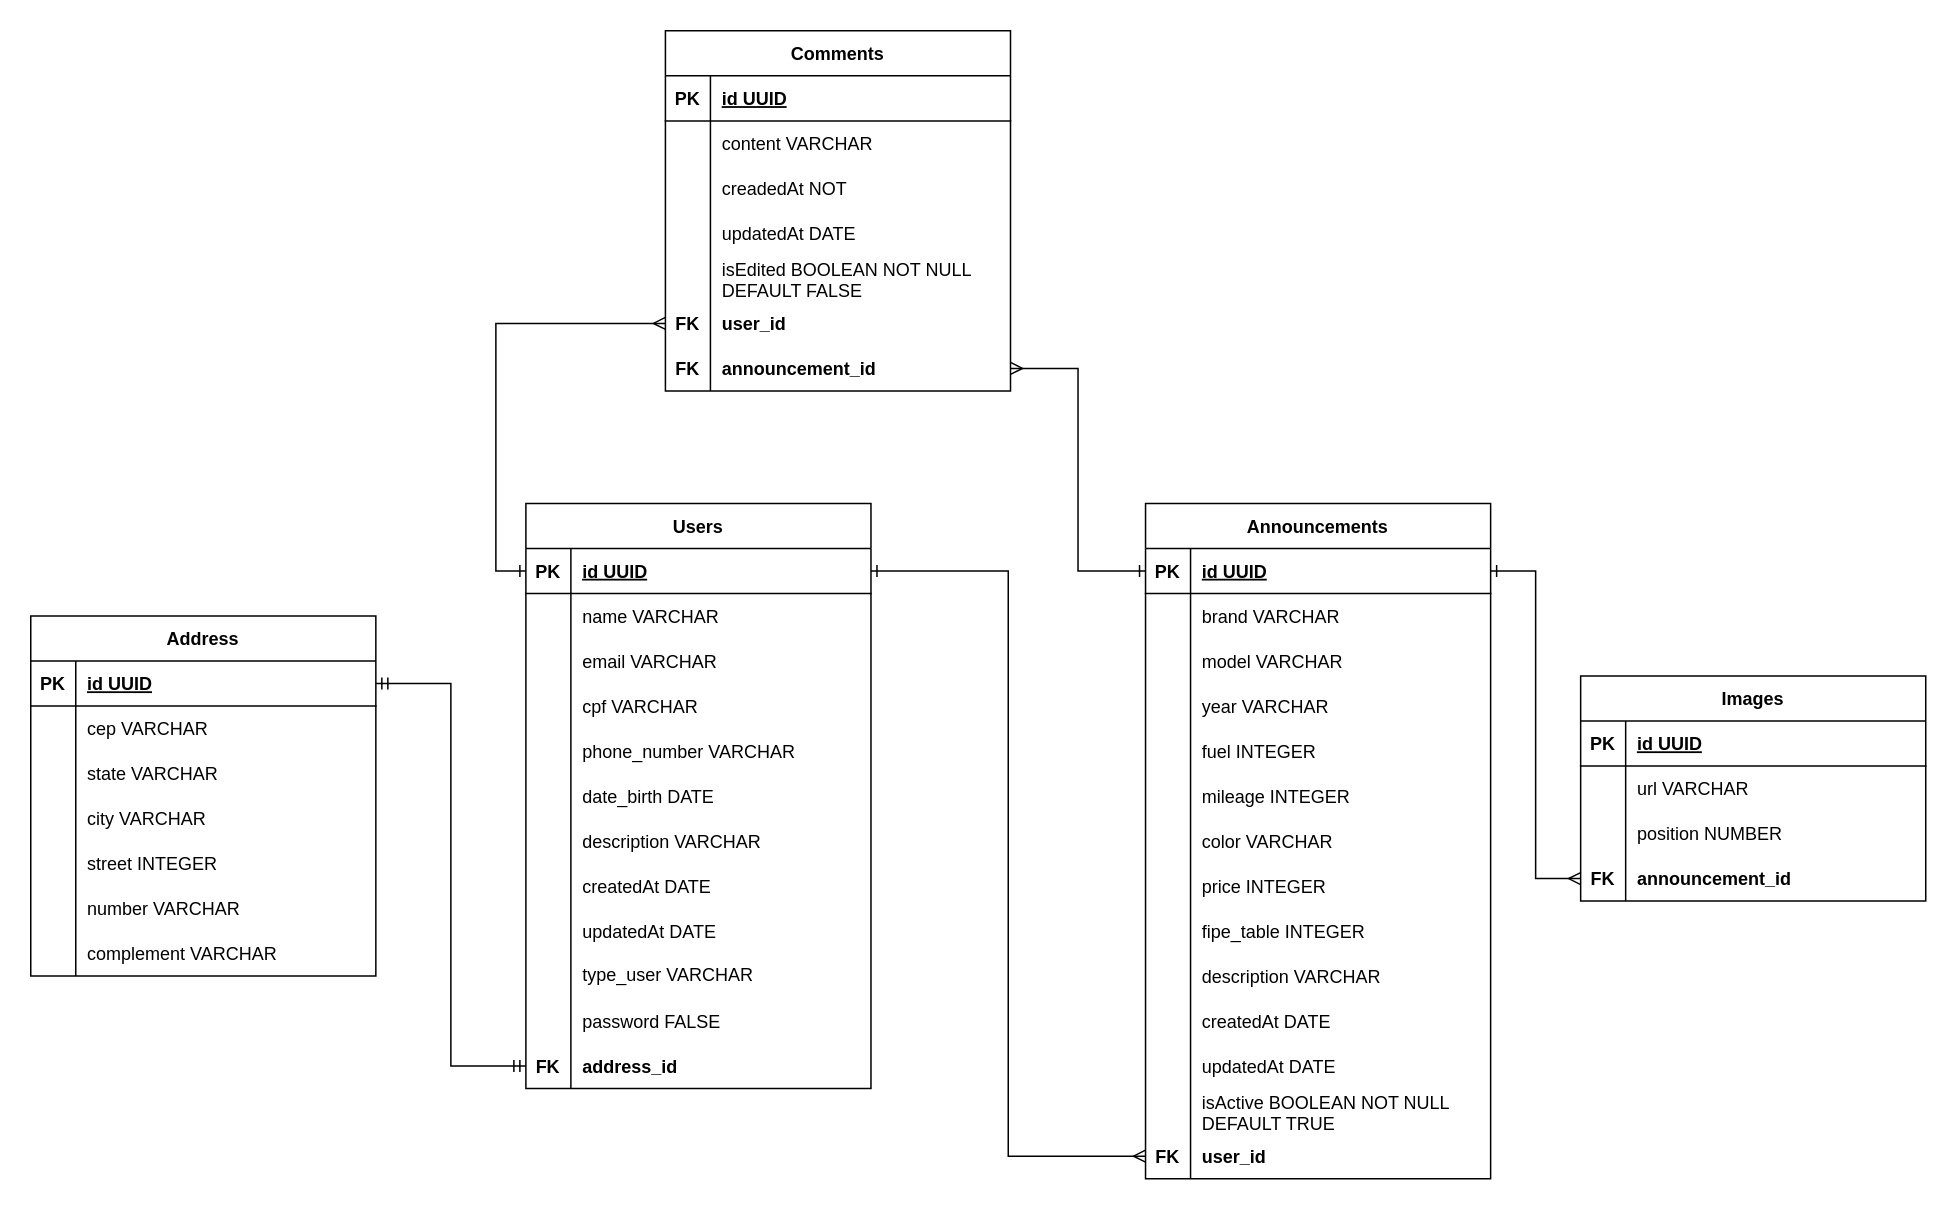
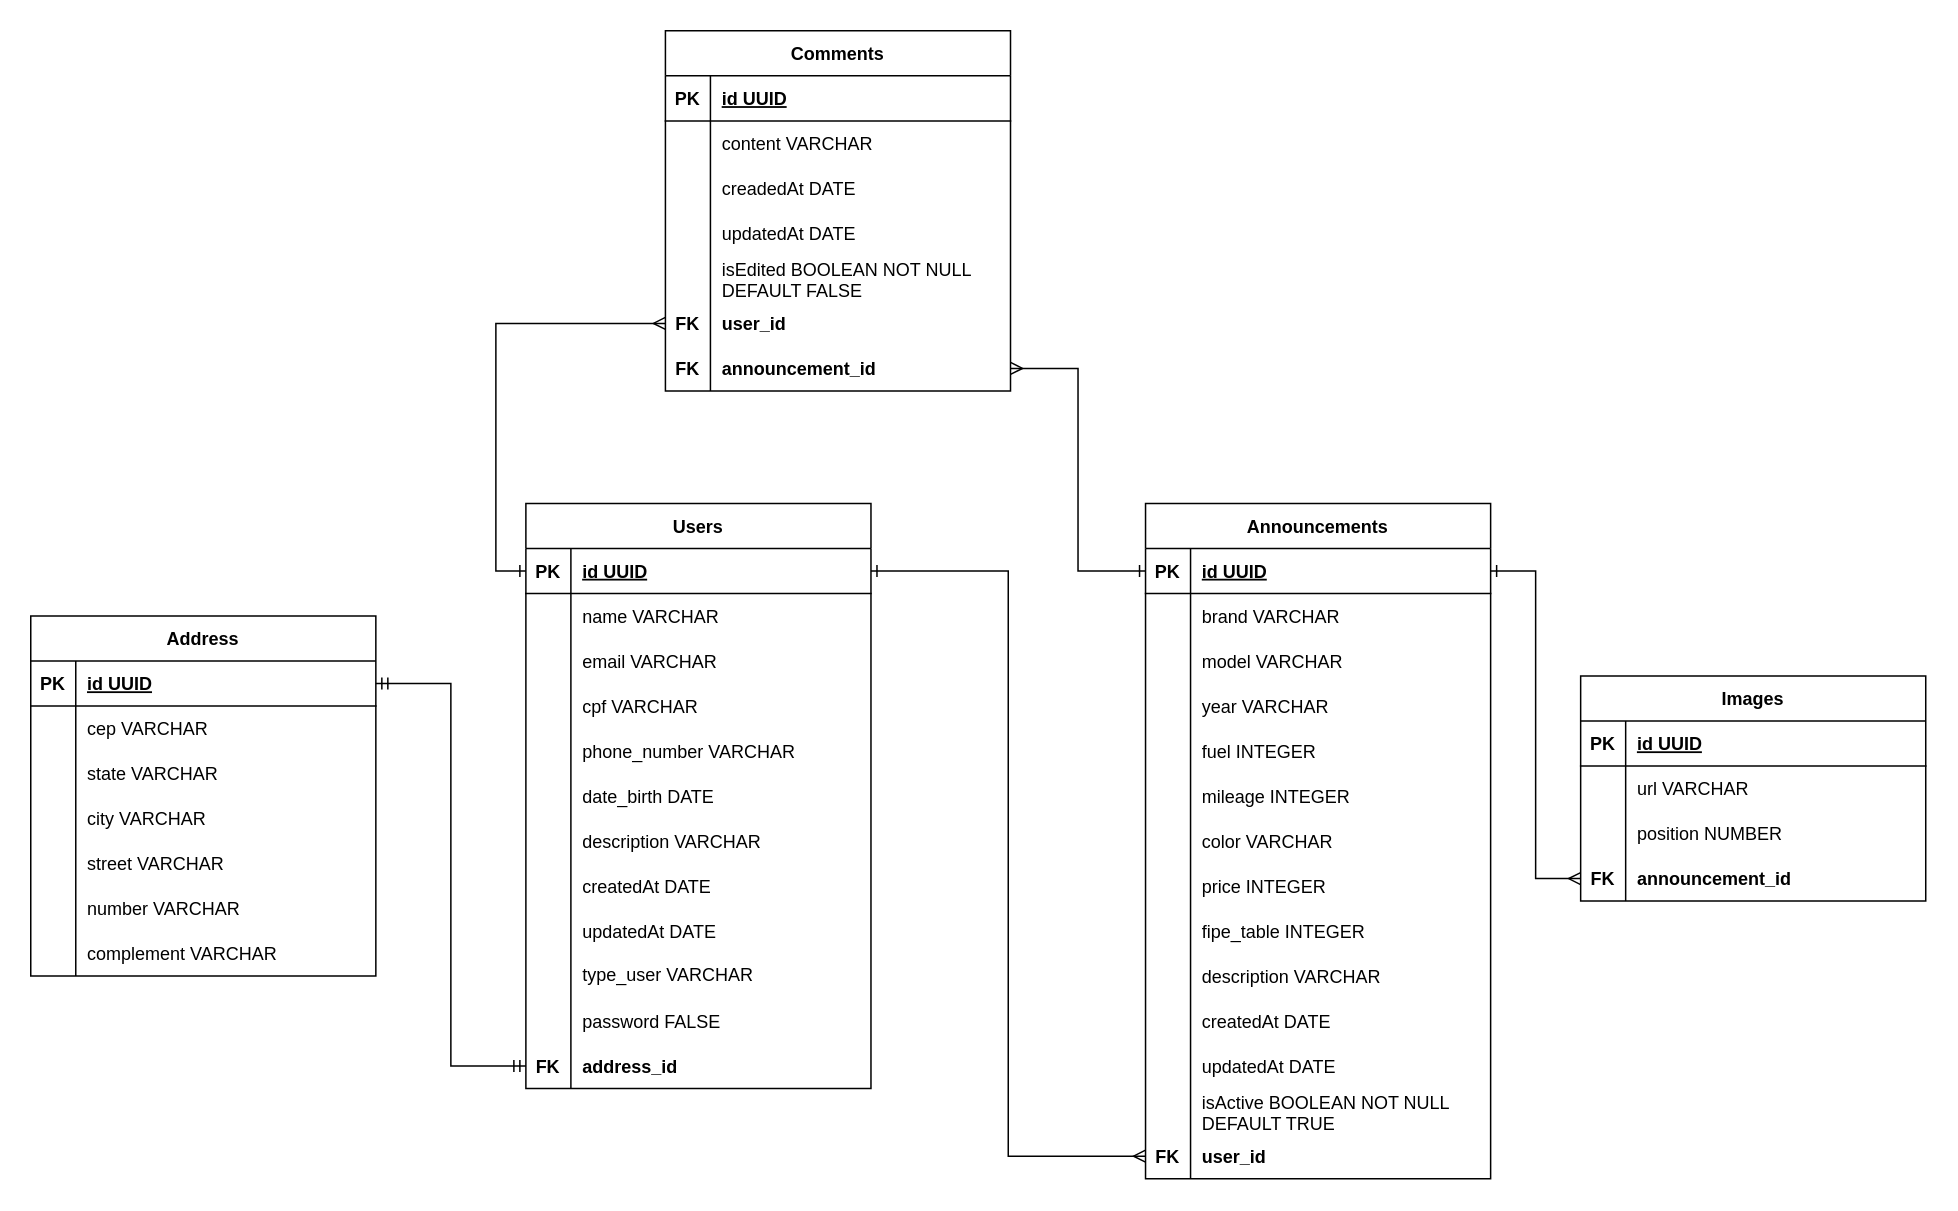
(785, 189) -> (790, 189)
(155, 864) -> (155, 864)
